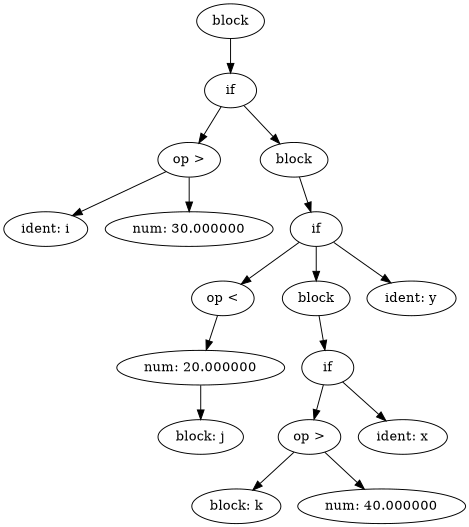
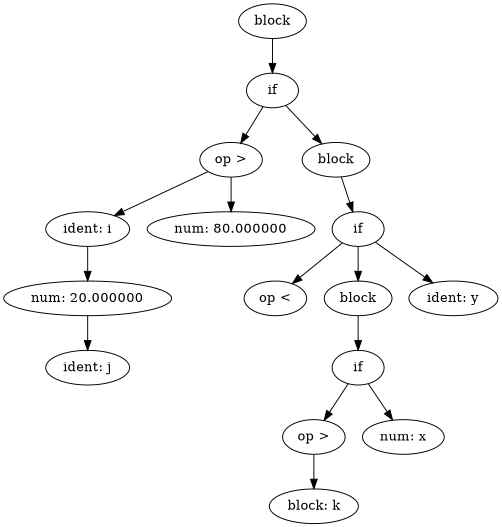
(189, 229) -> (231, 229)
(213, 328) -> (88, 259)
(201, 437) -> (88, 368)
(403, 437) -> (403, 437)
(382, 506) -> none
